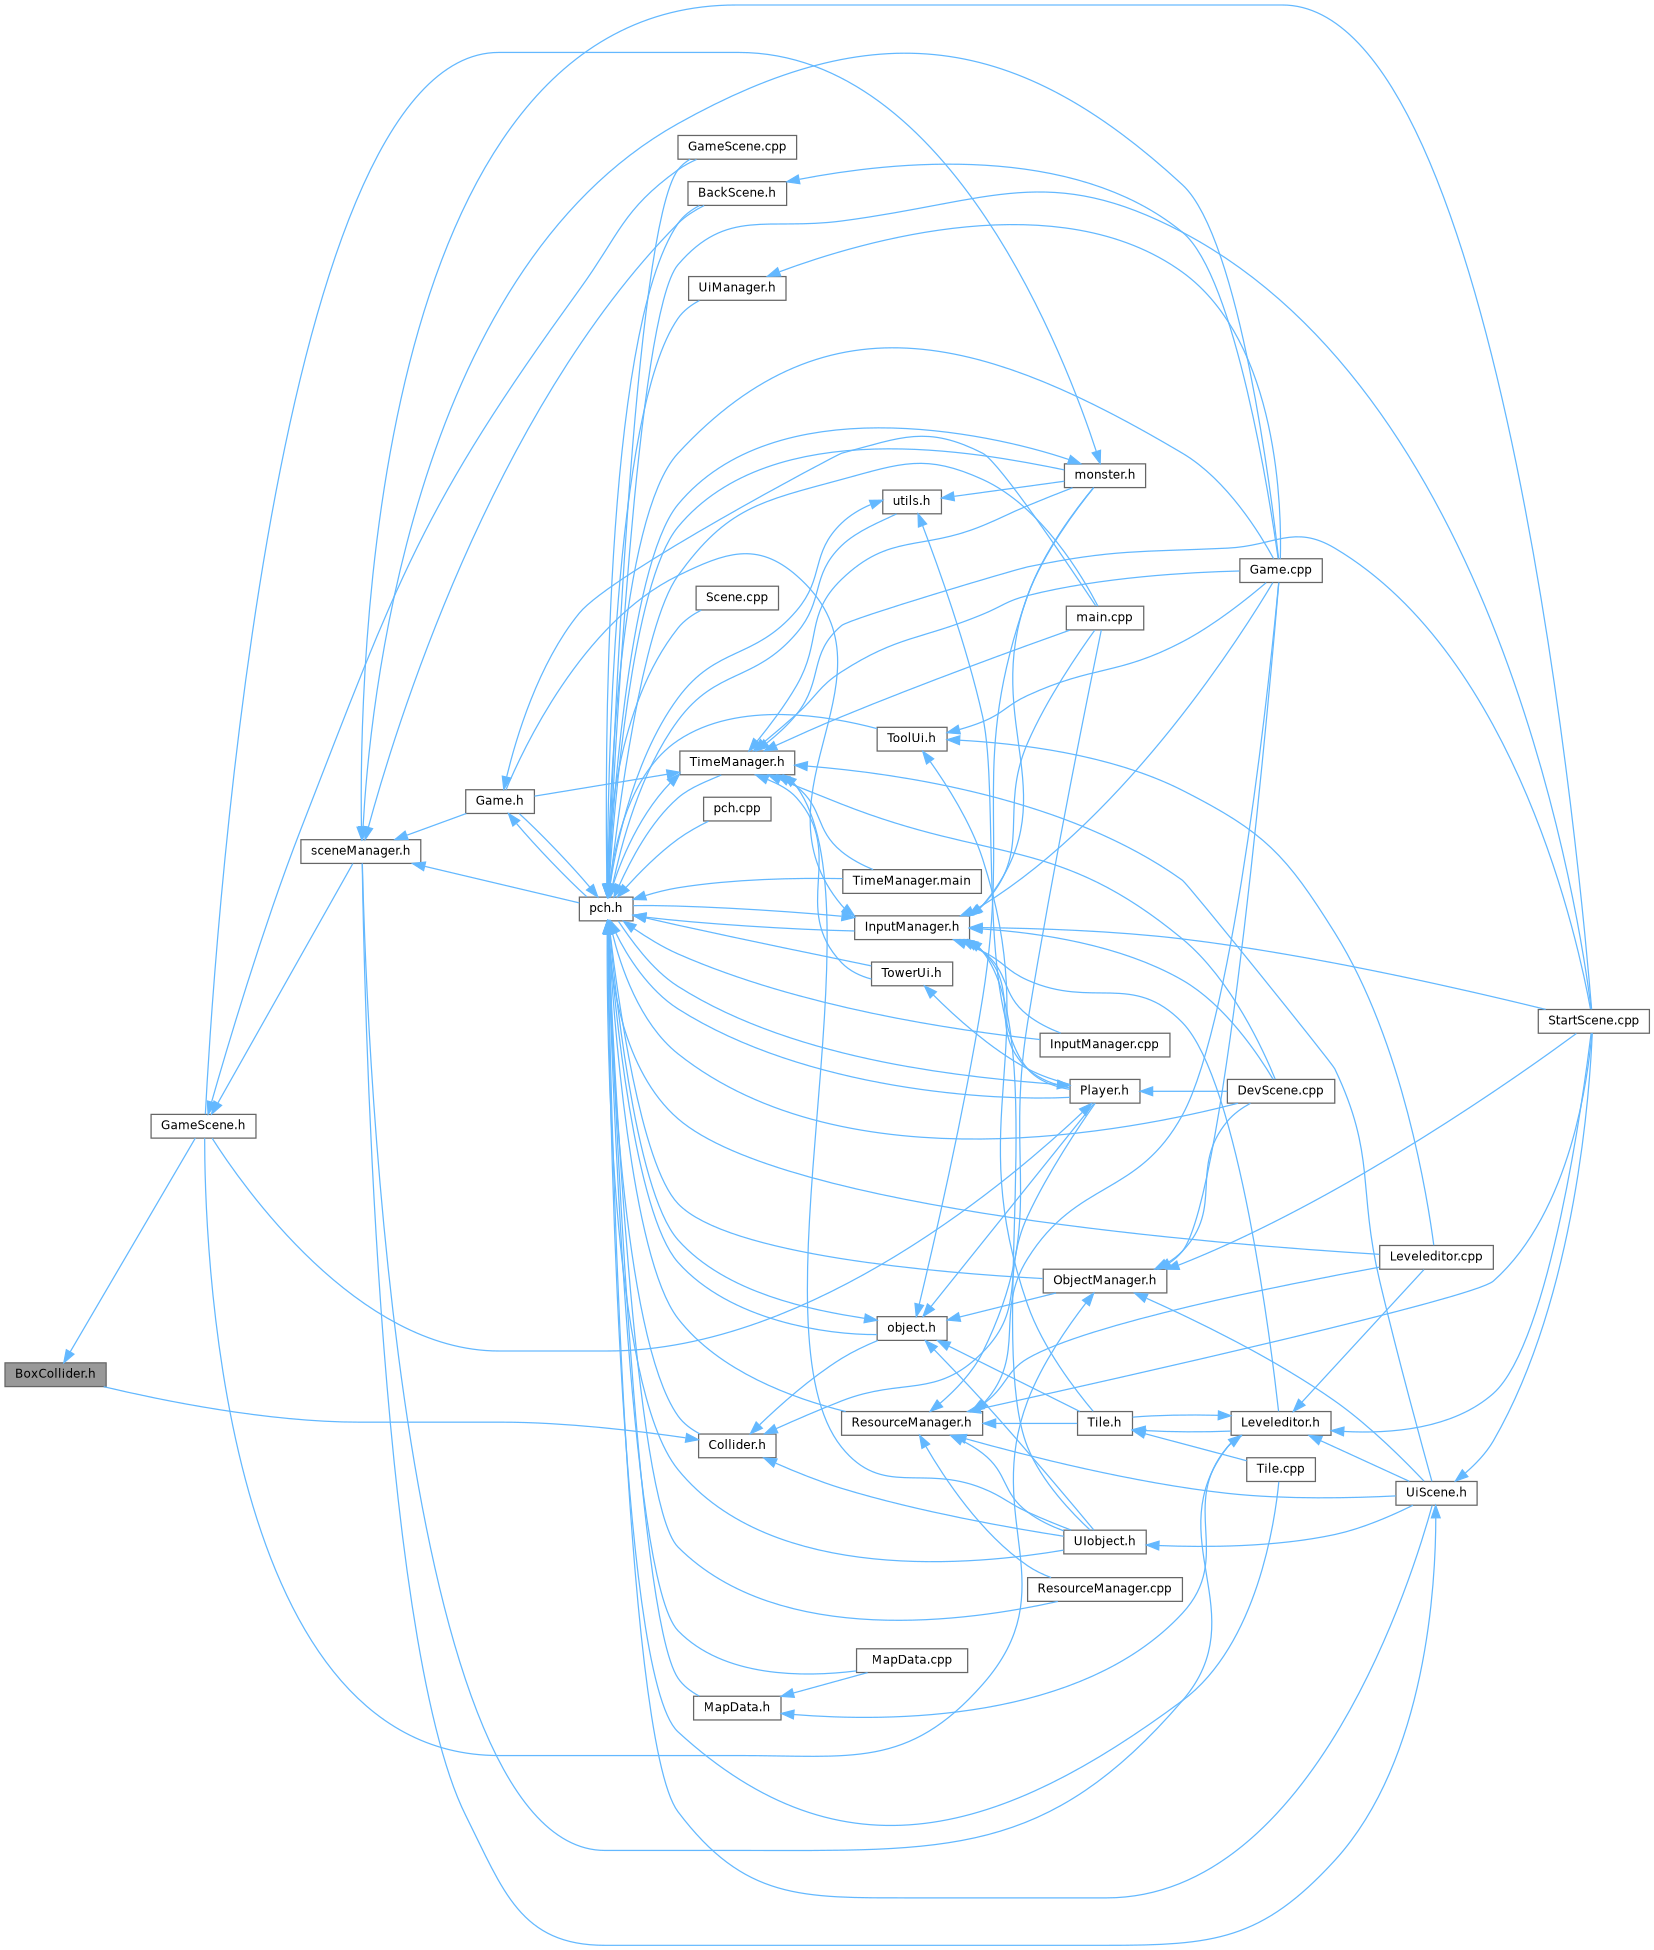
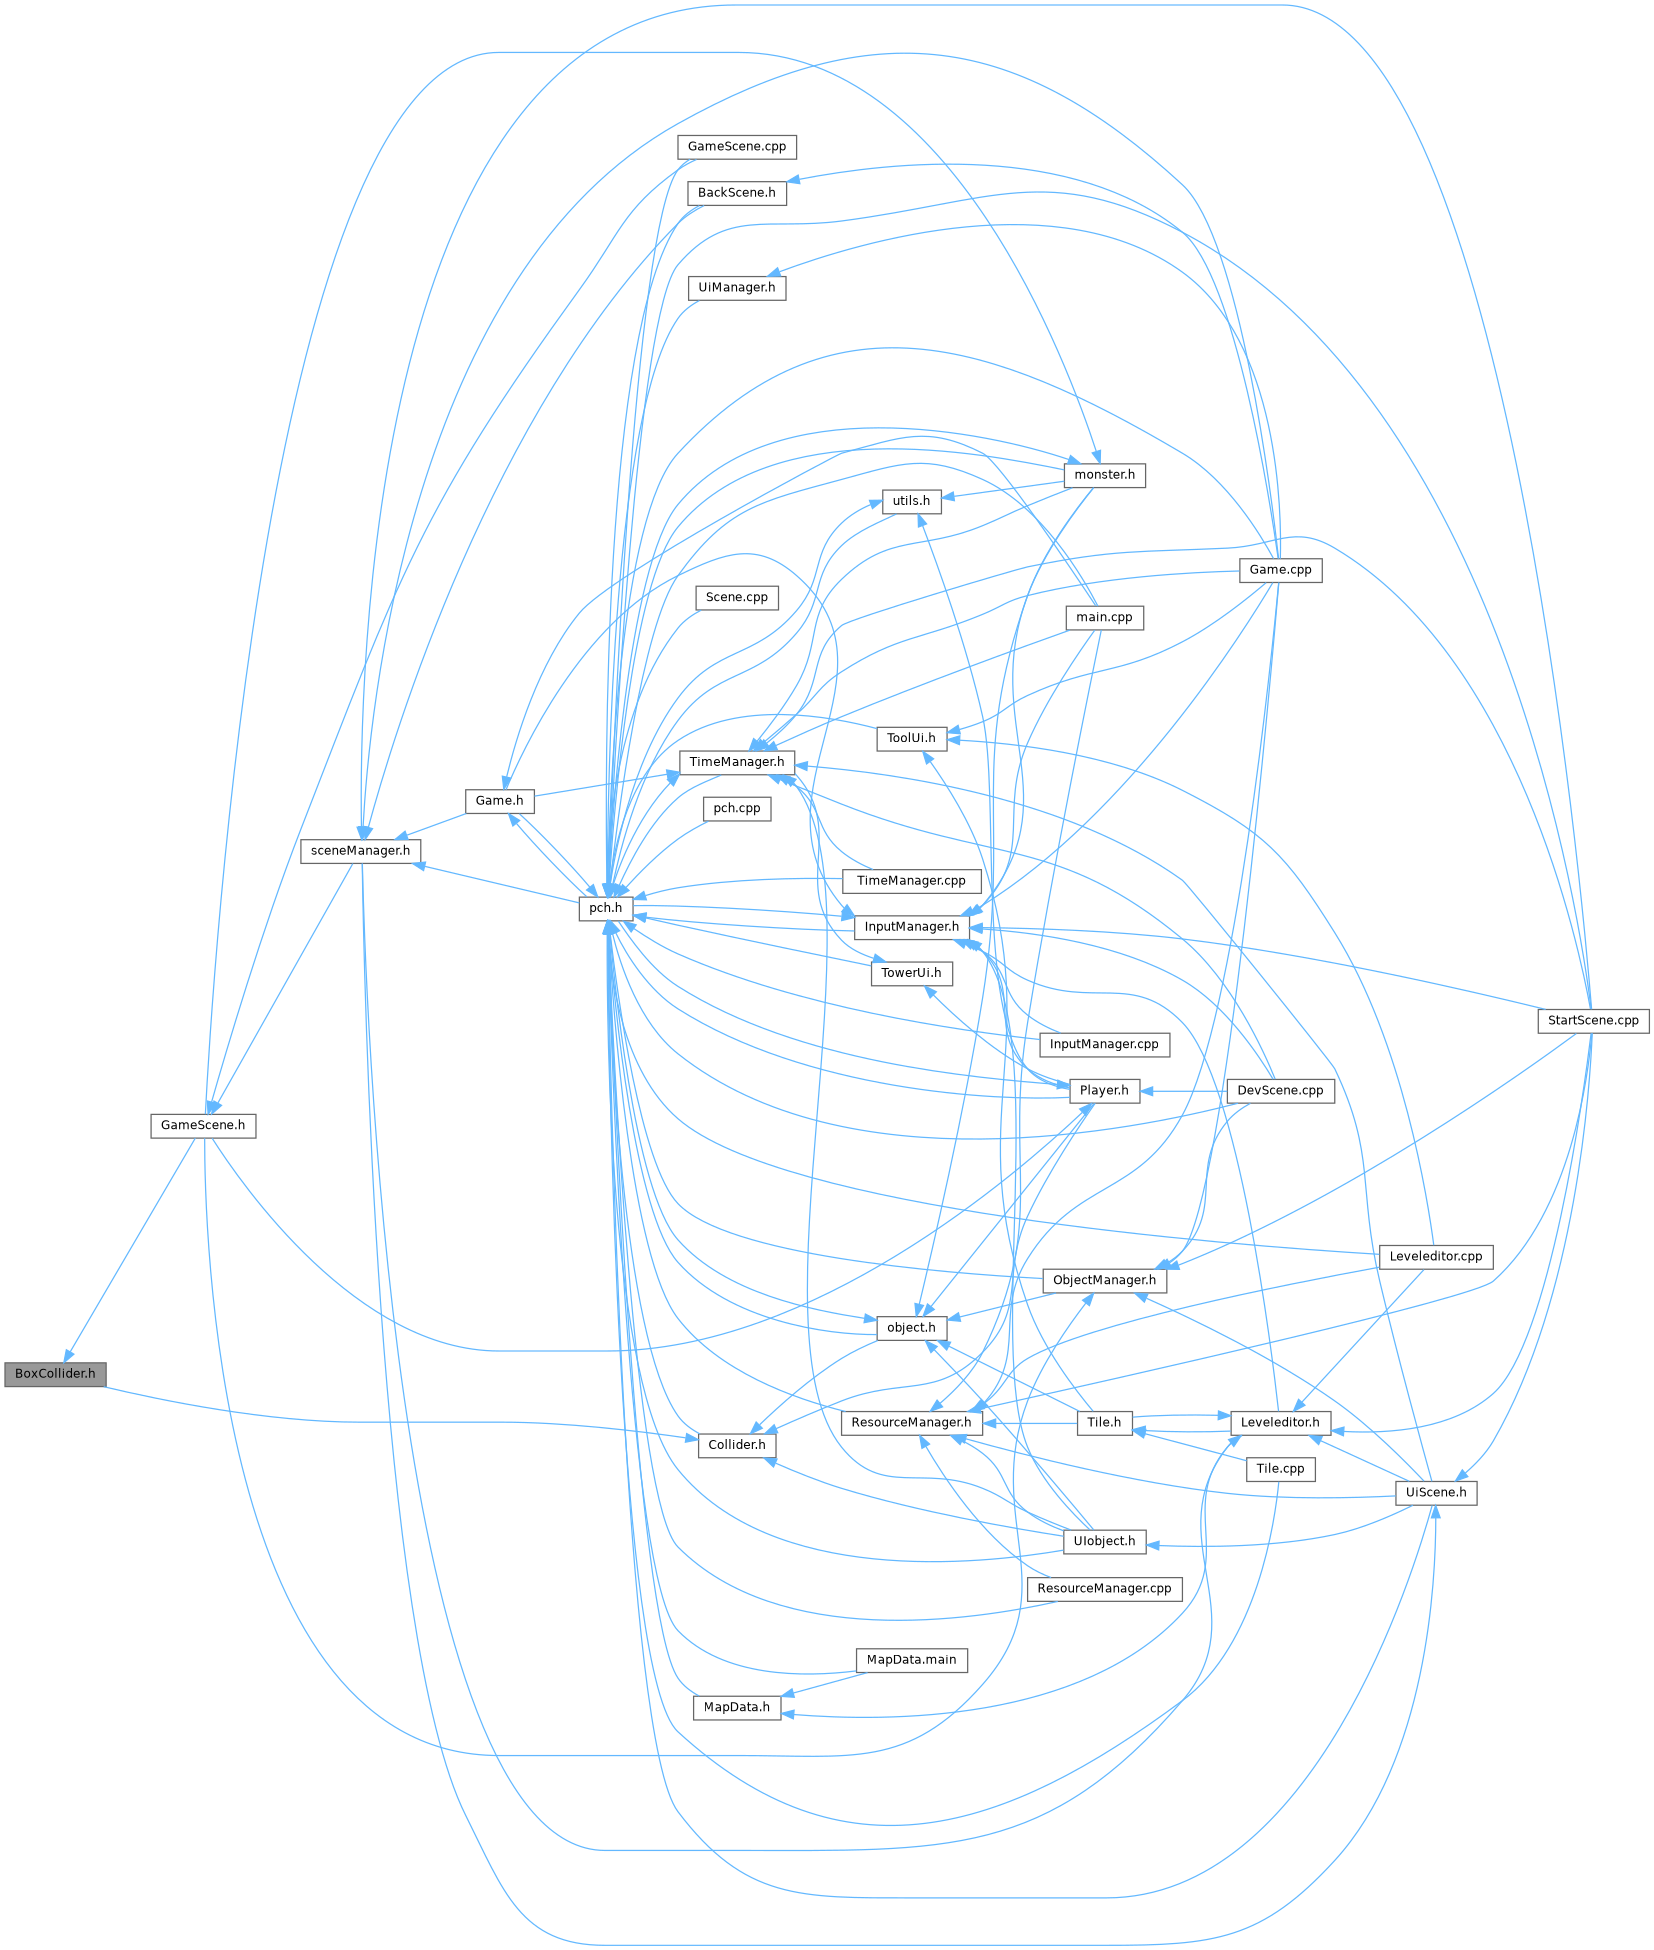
(818, 881) -> (818, 875)
(912, 882) -> (912, 882)
(912, 1661) -> (912, 1661)
